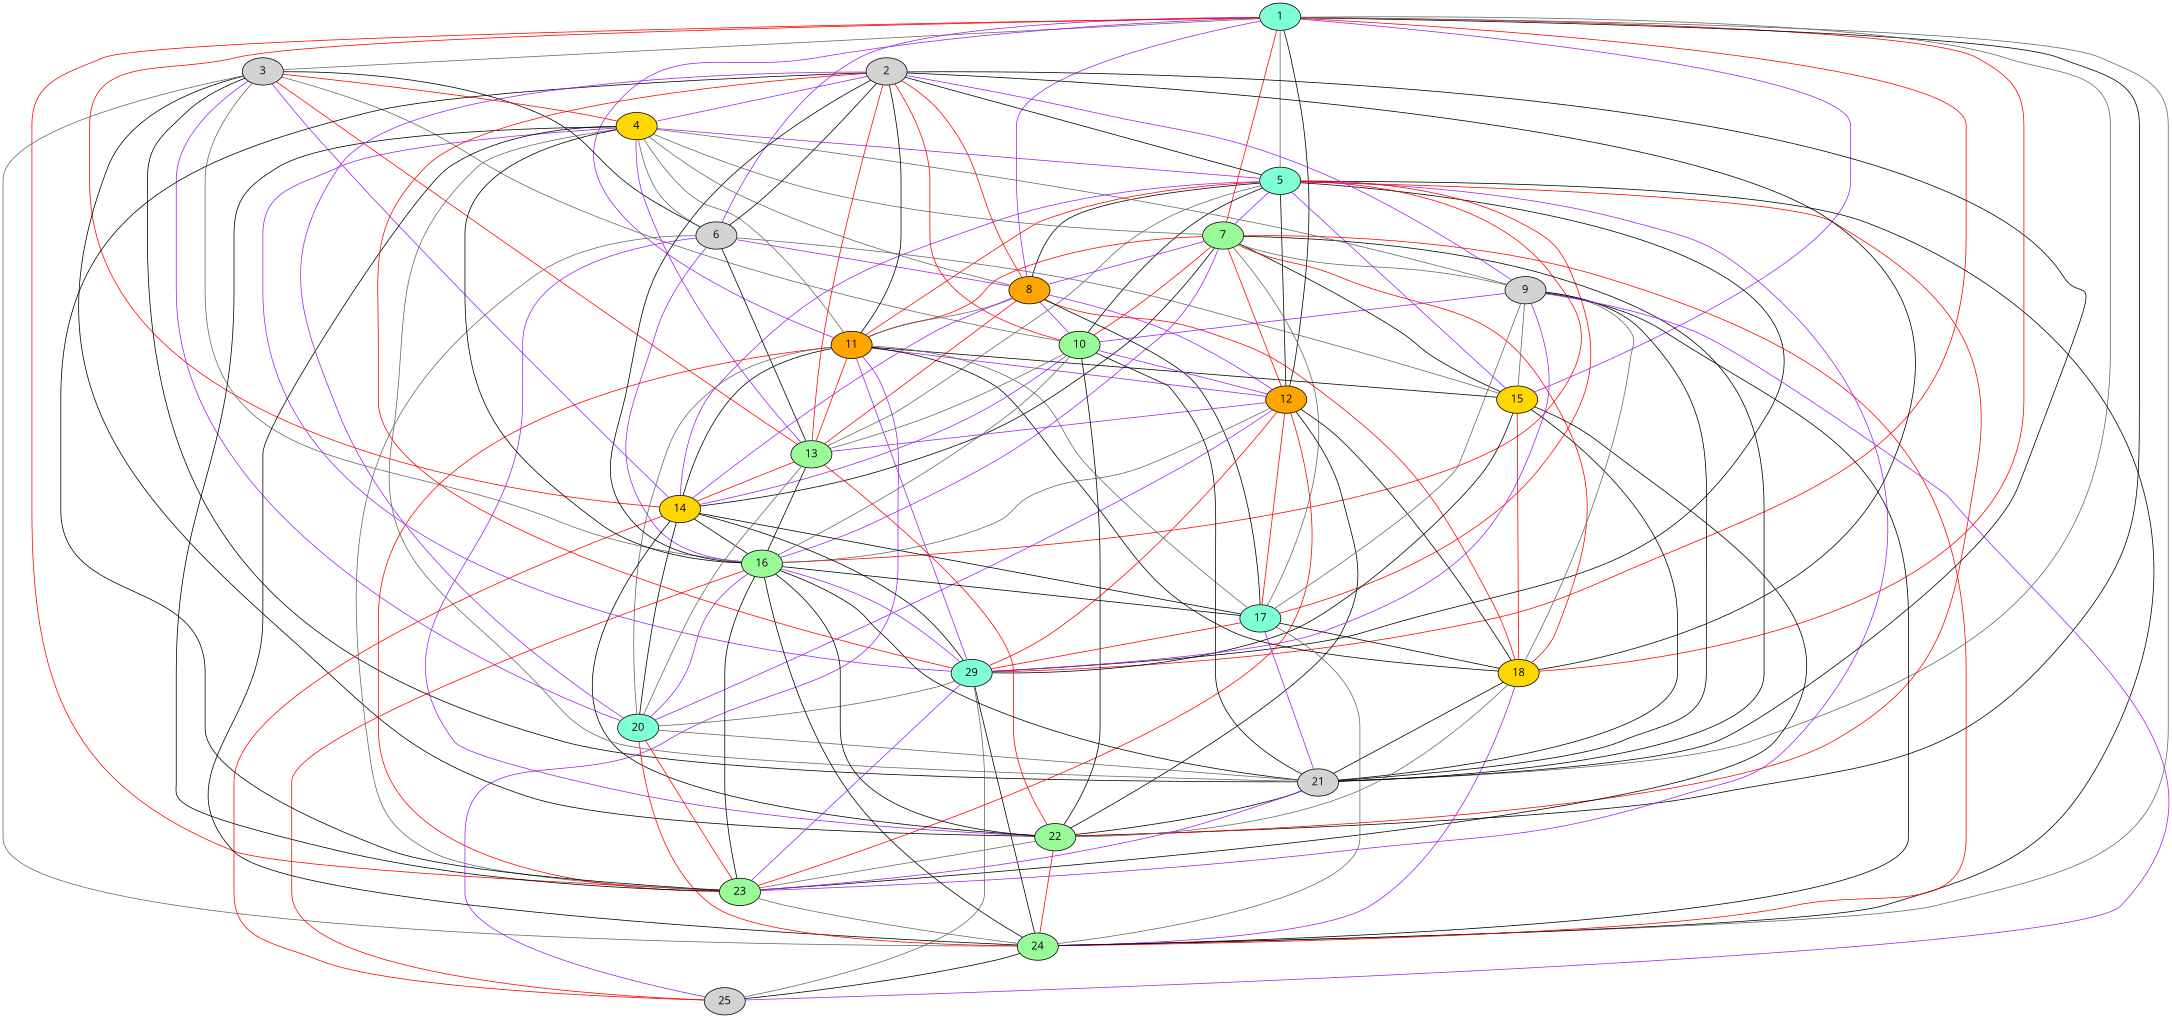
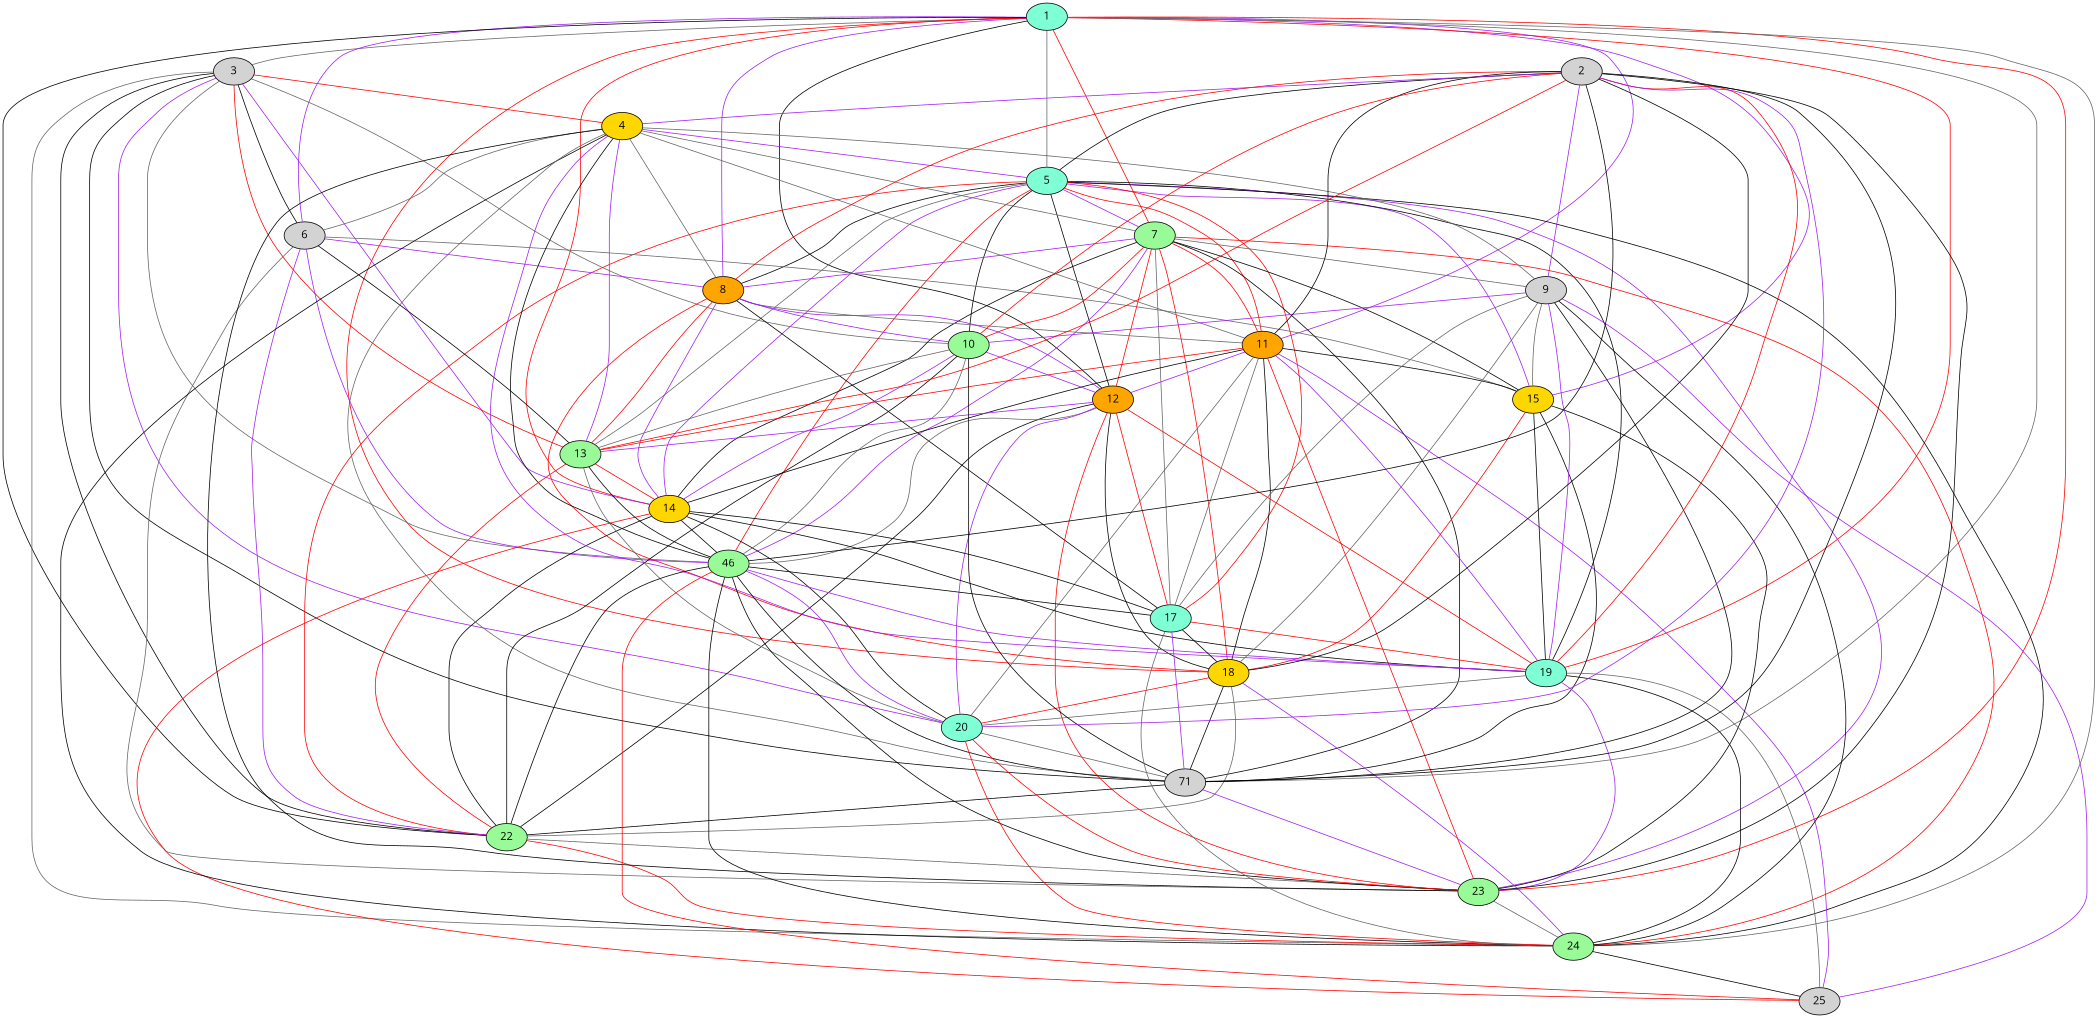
(806, 157) -> none
(762, 564) -> (729, 564)
(972, 673) -> (1546, 673)
none -> (1095, 700)
(1318, 783) -> (1185, 783)
